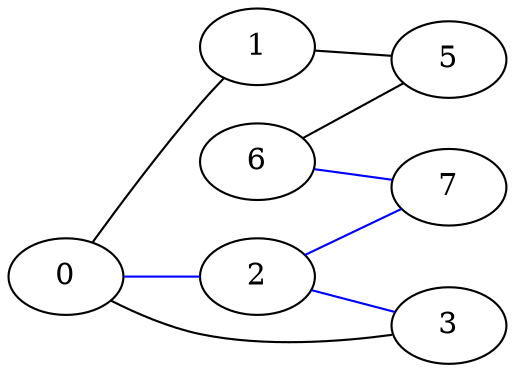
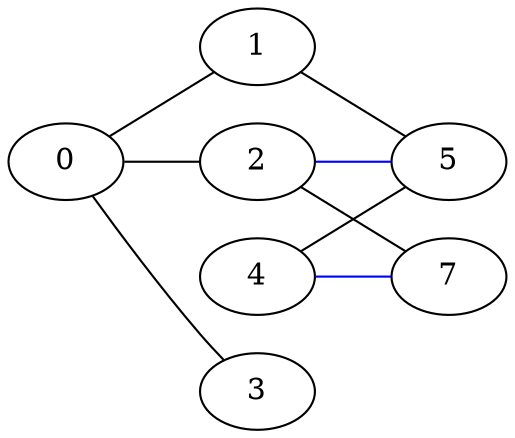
(257, 162) -> (257, 277)
(353, 232) -> (340, 211)
(162, 277) -> (162, 162)
(353, 301) -> (354, 162)
